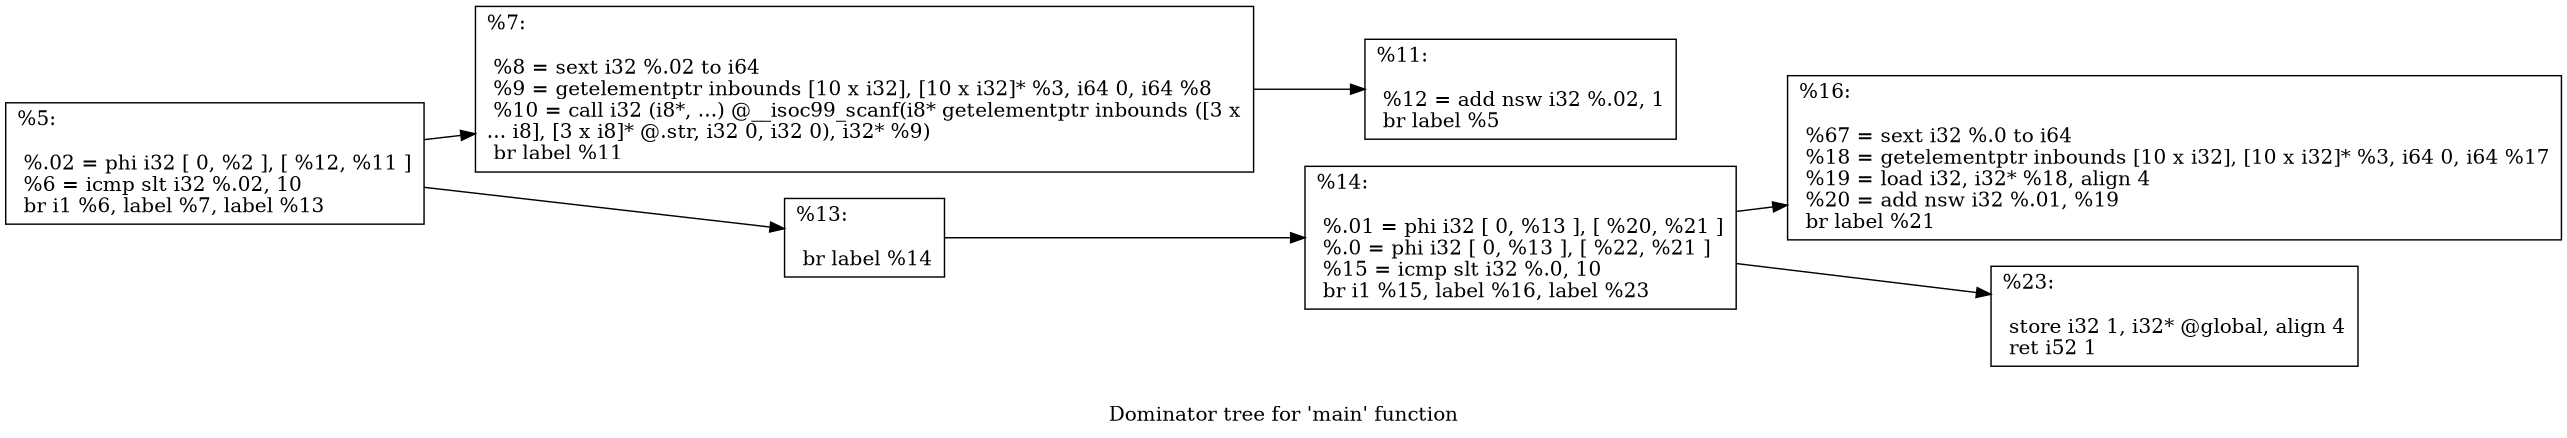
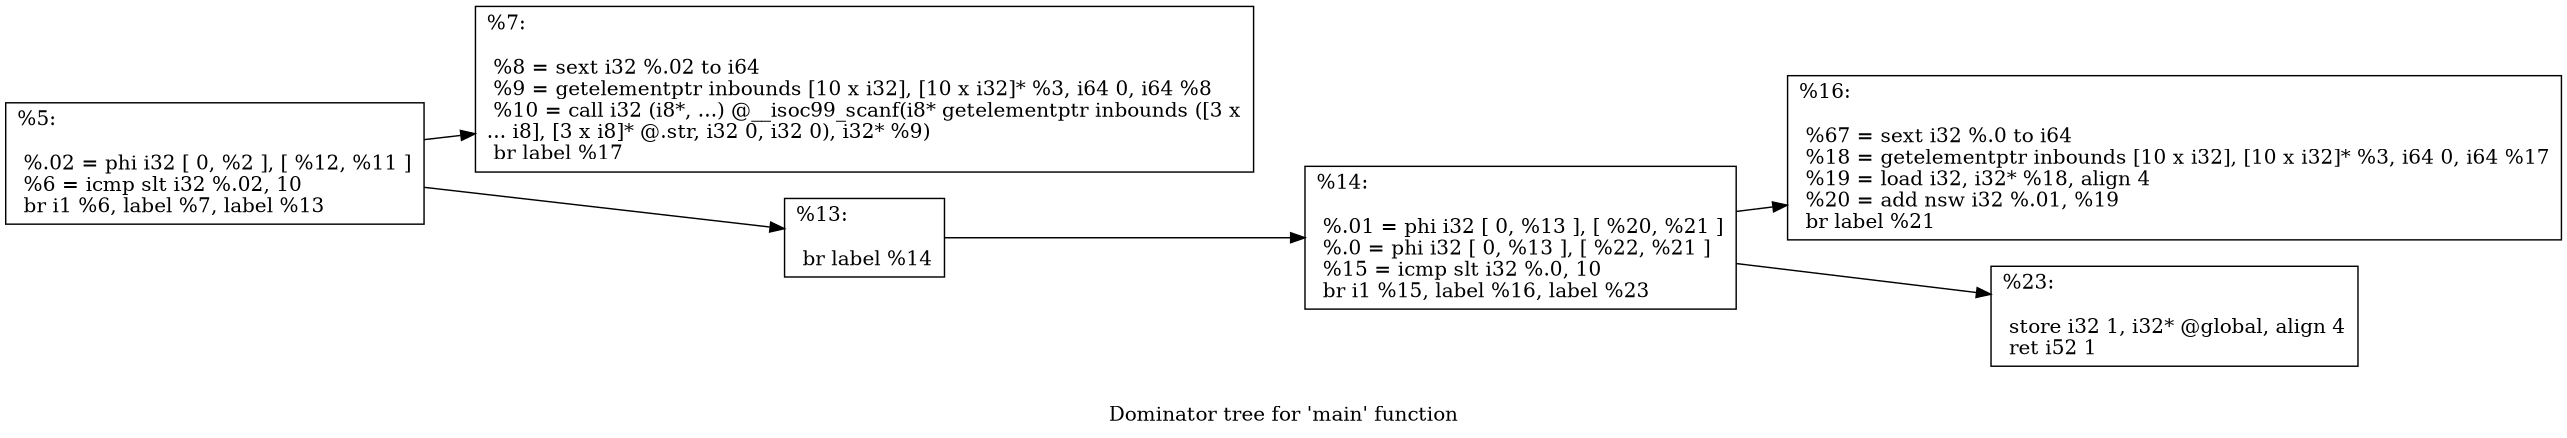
(1521, 89) -> none
(555, 153) -> (555, 153)
